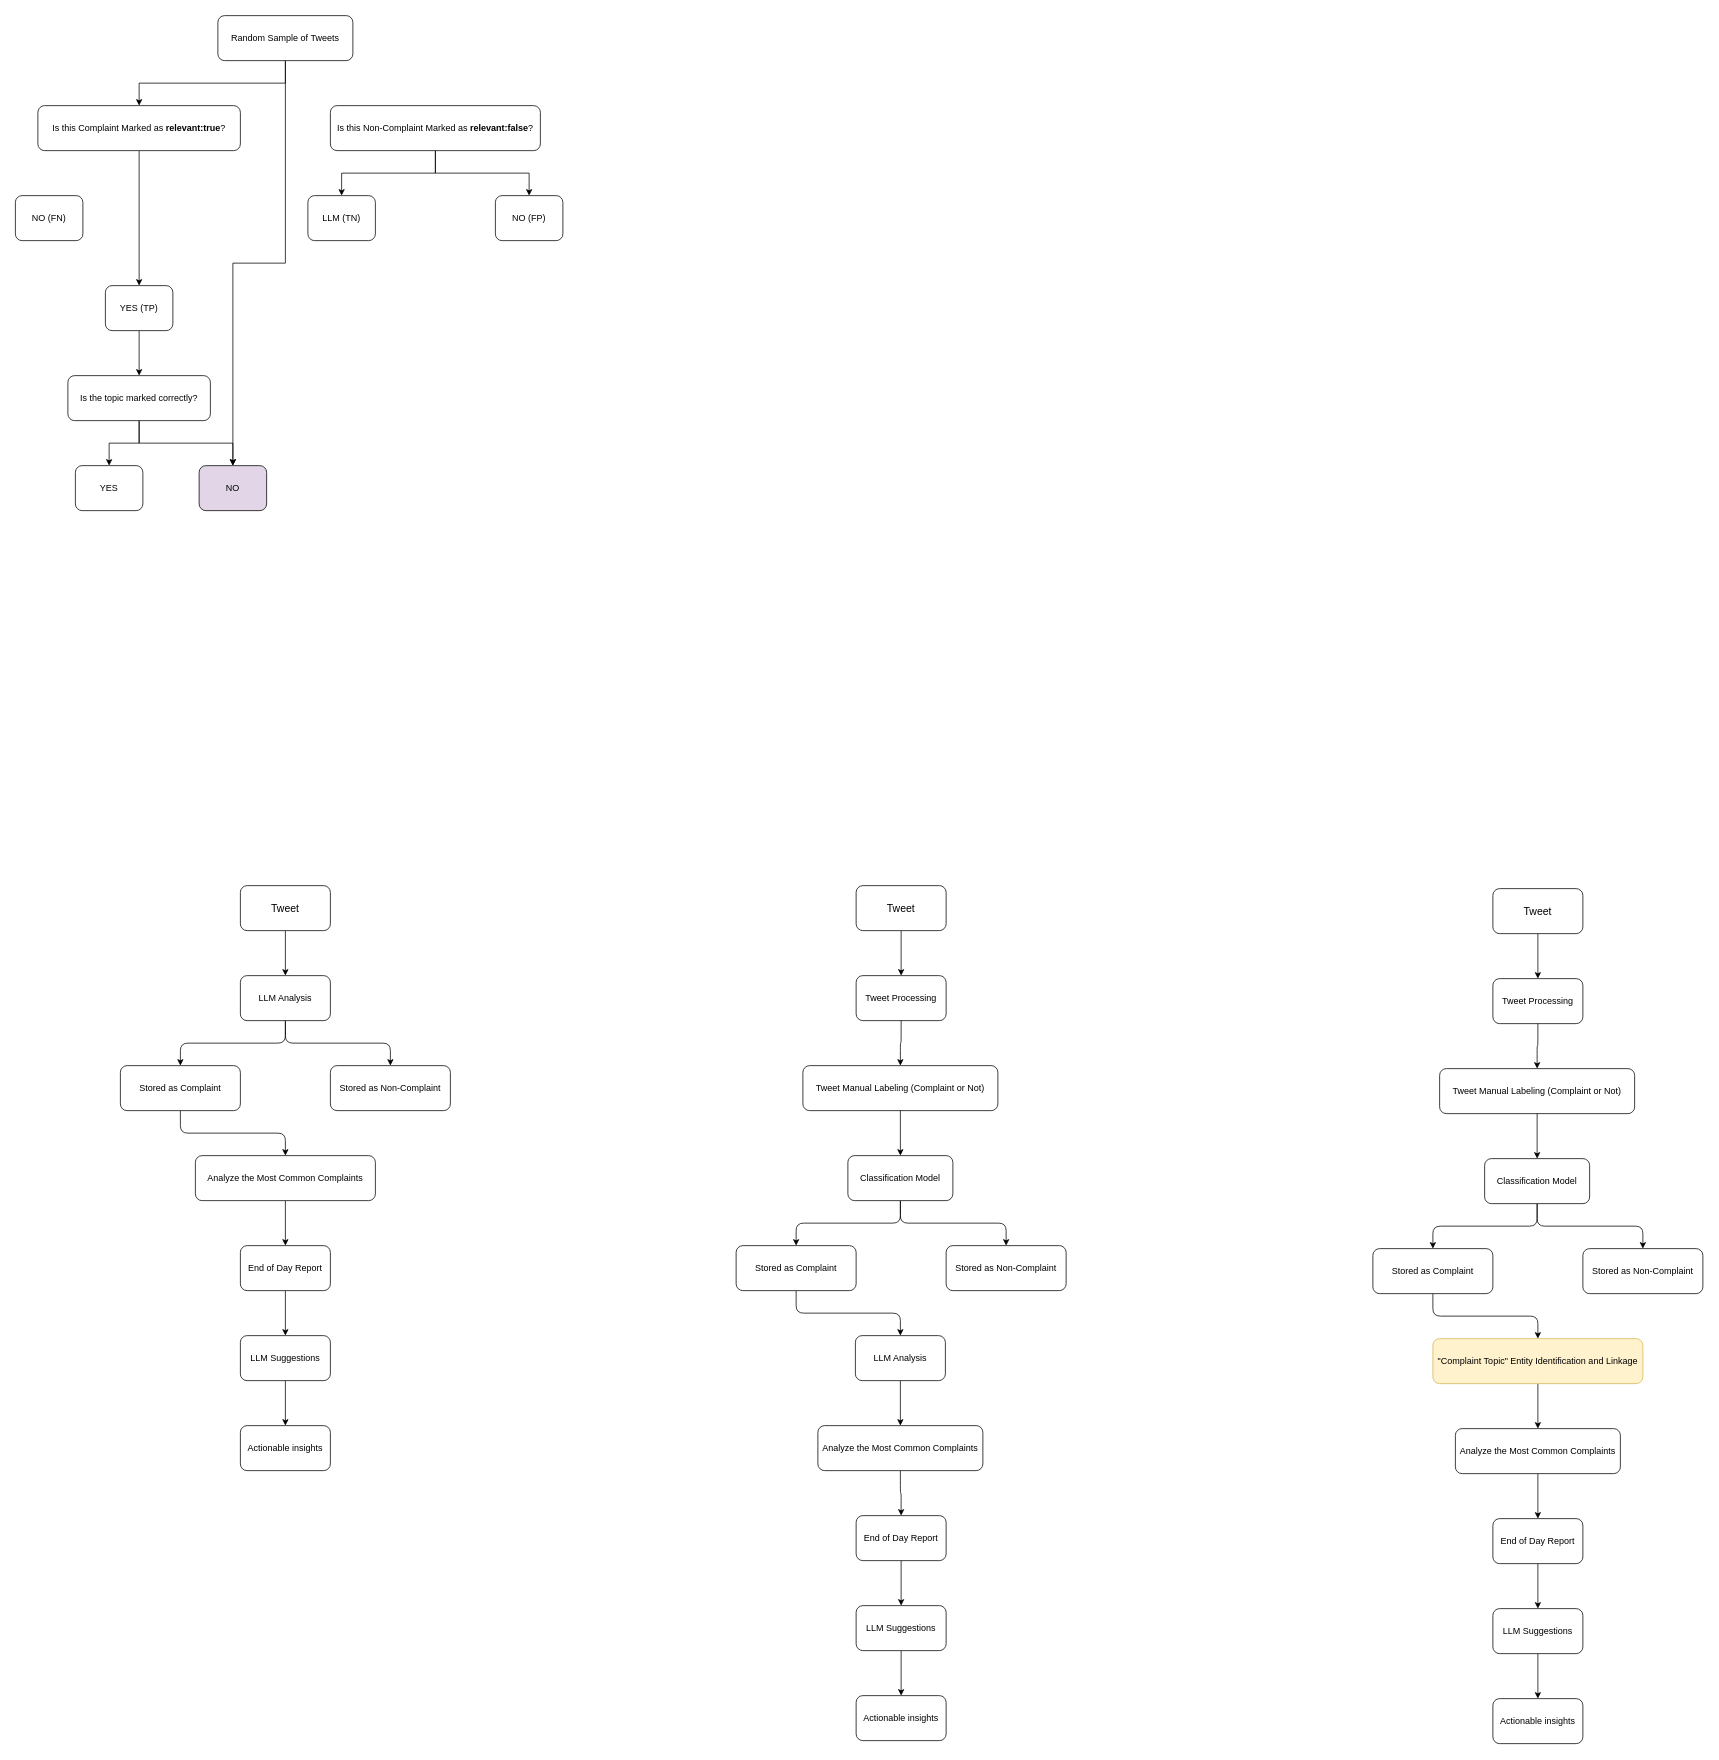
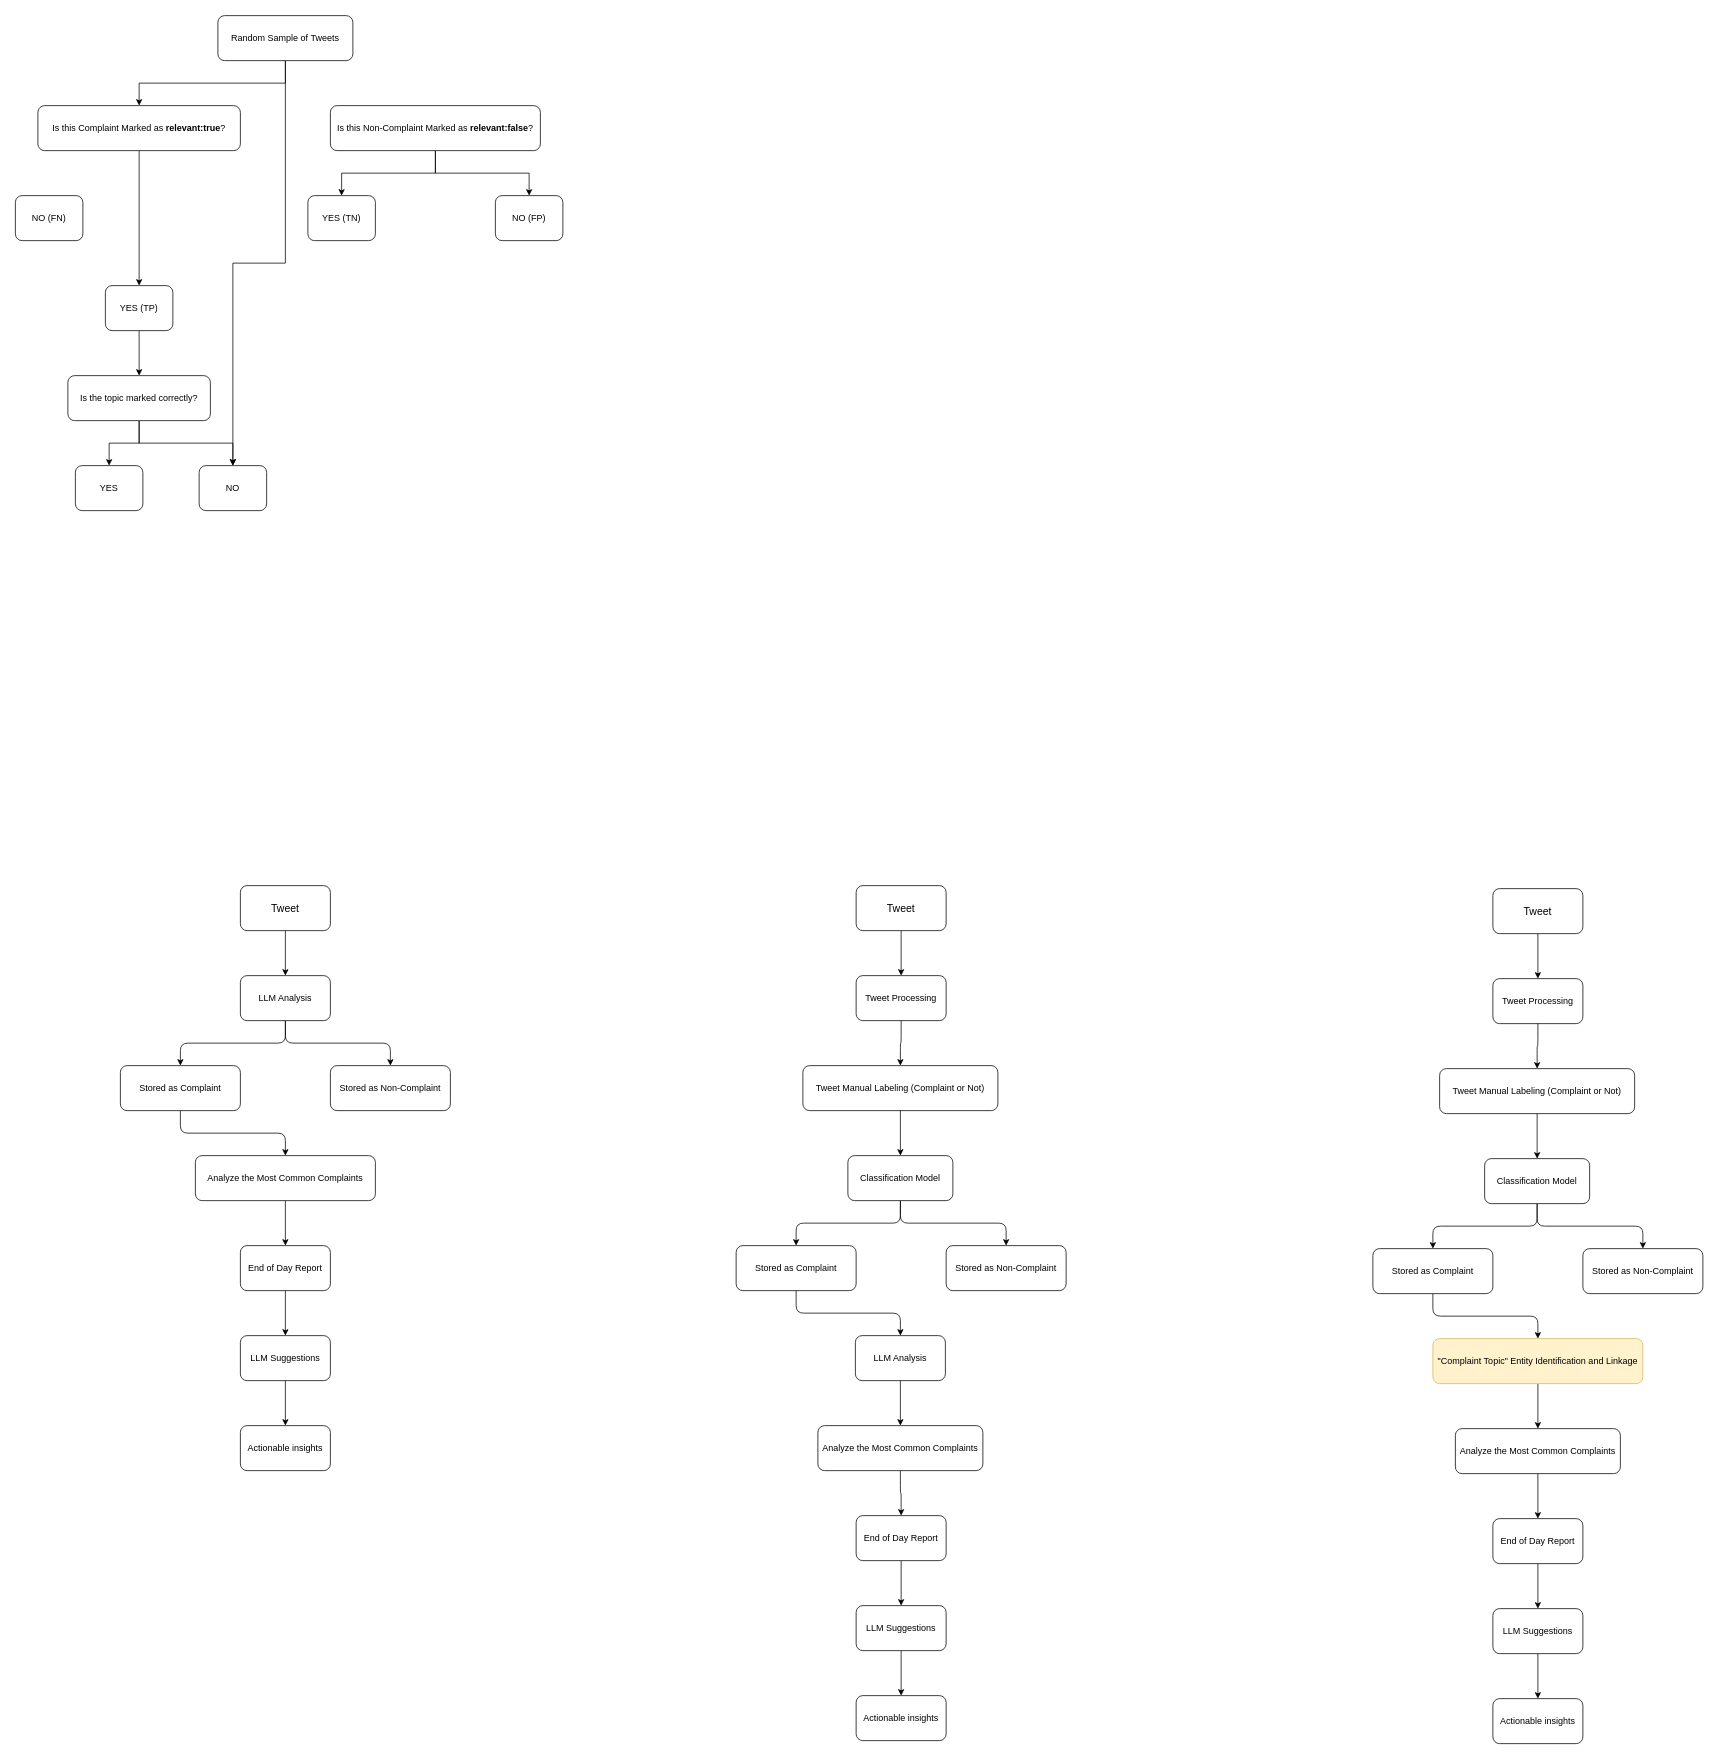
(342, 218) -> (342, 218)
(233, 488) -> (233, 488)
